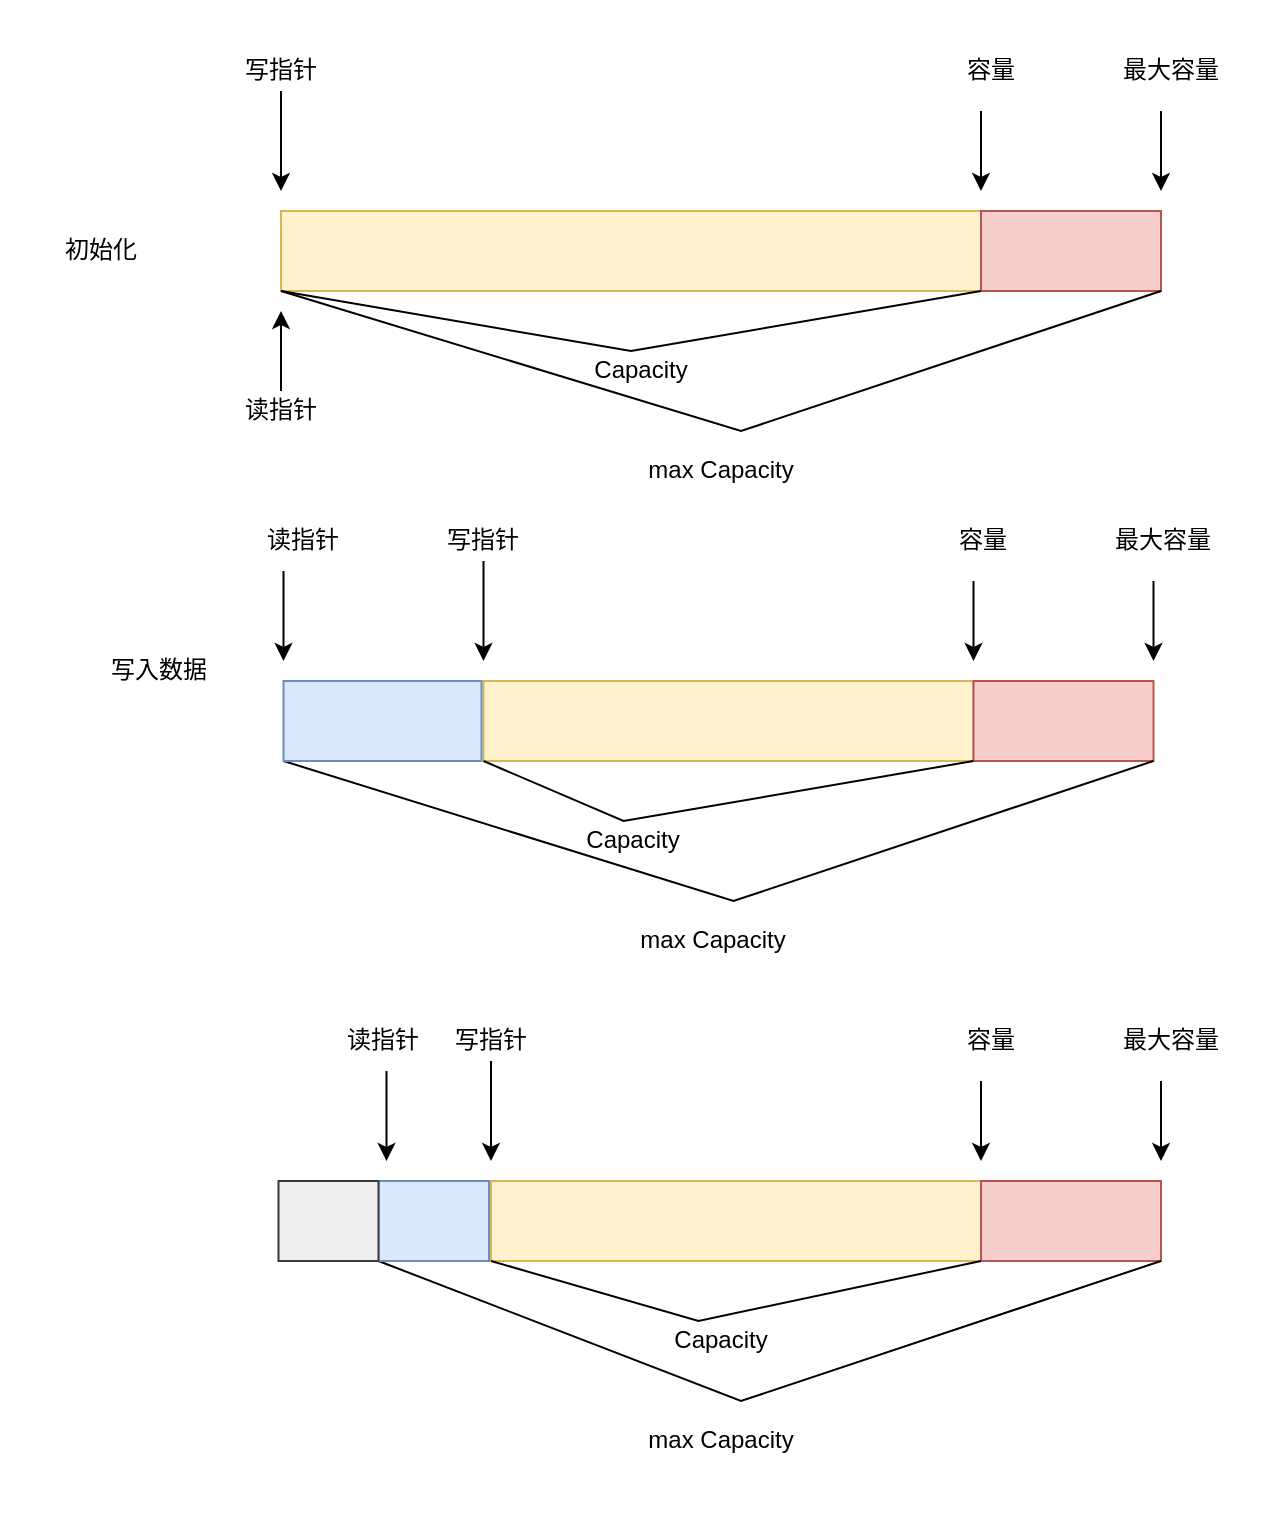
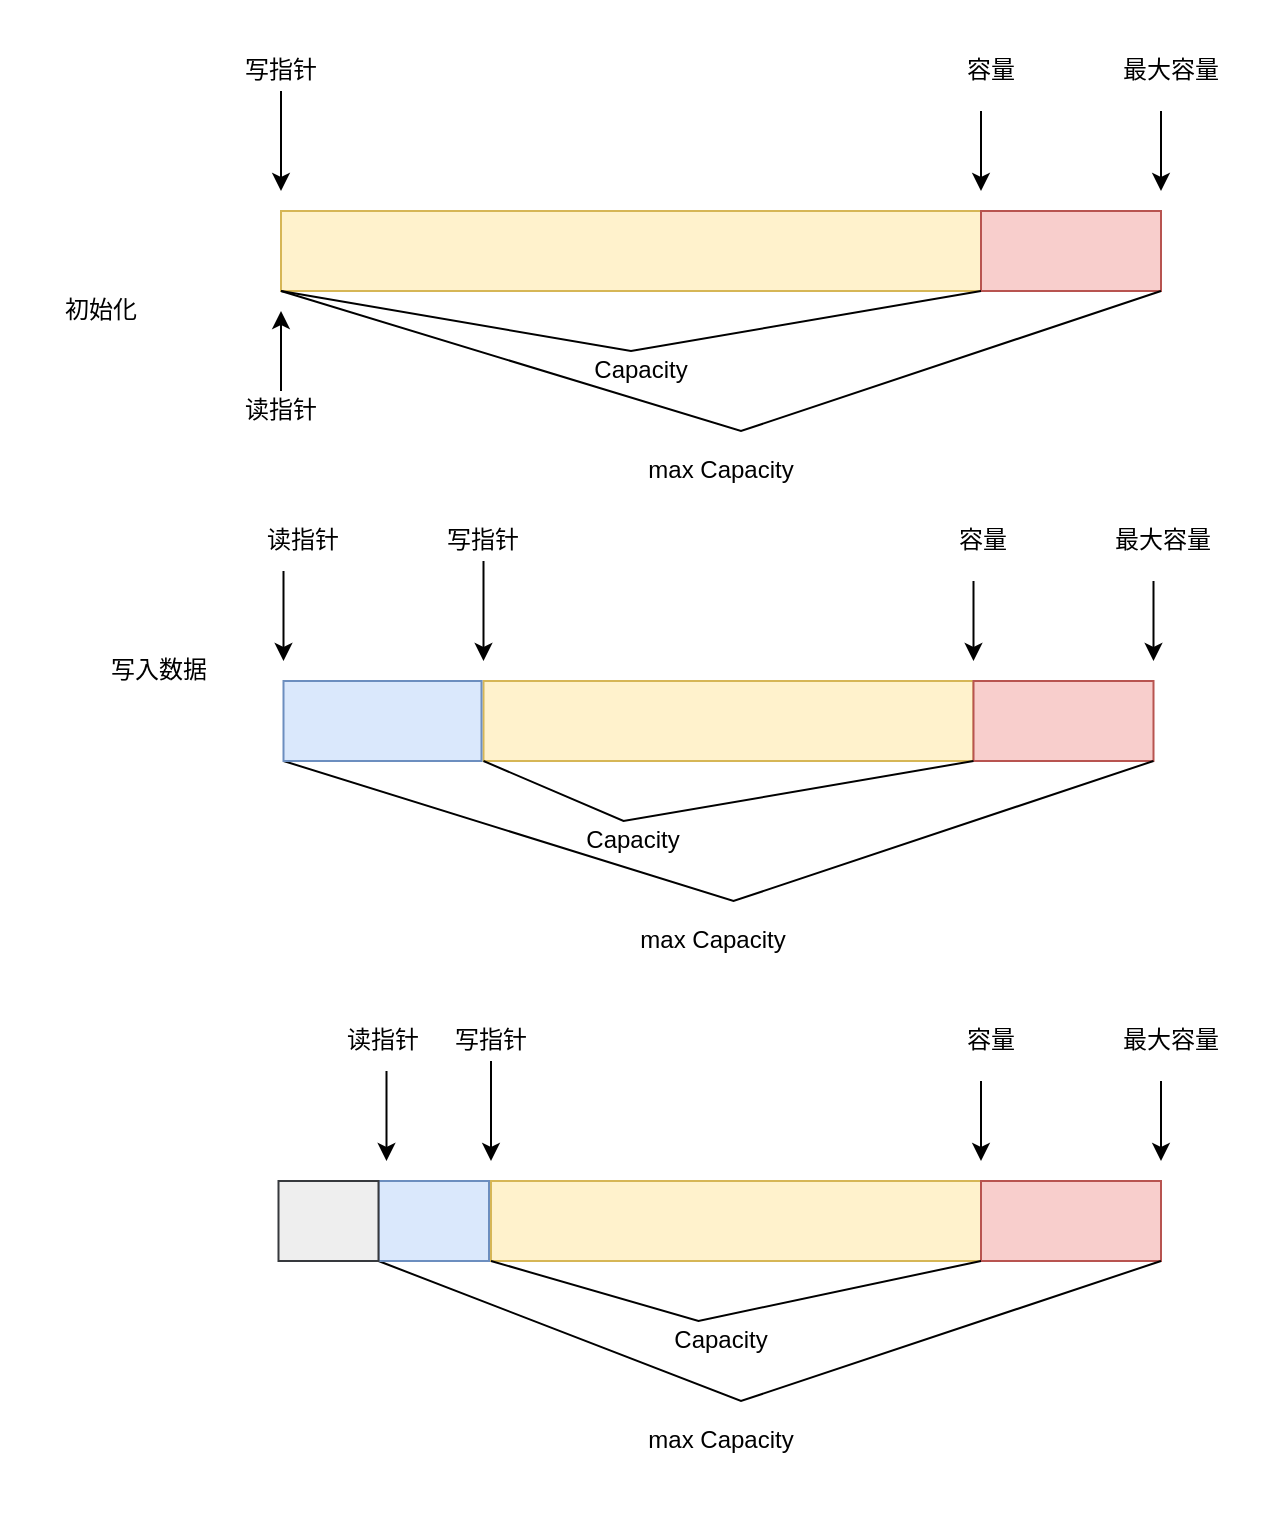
(101, 251) -> (101, 311)
